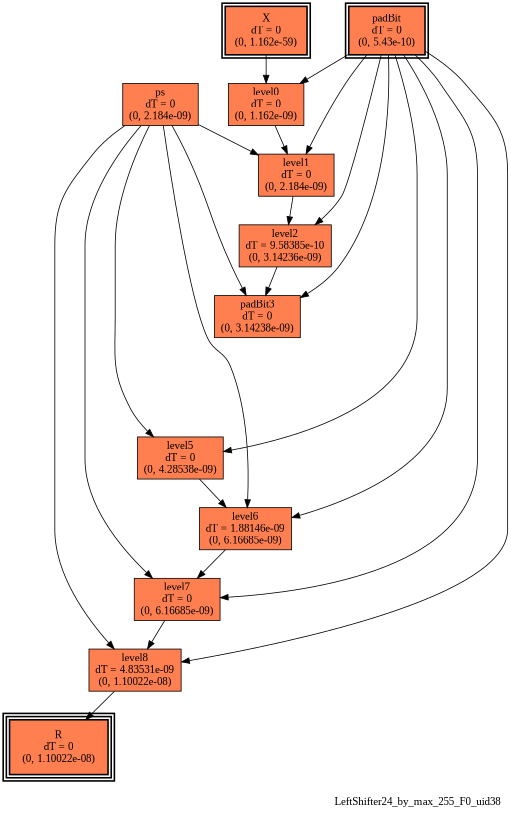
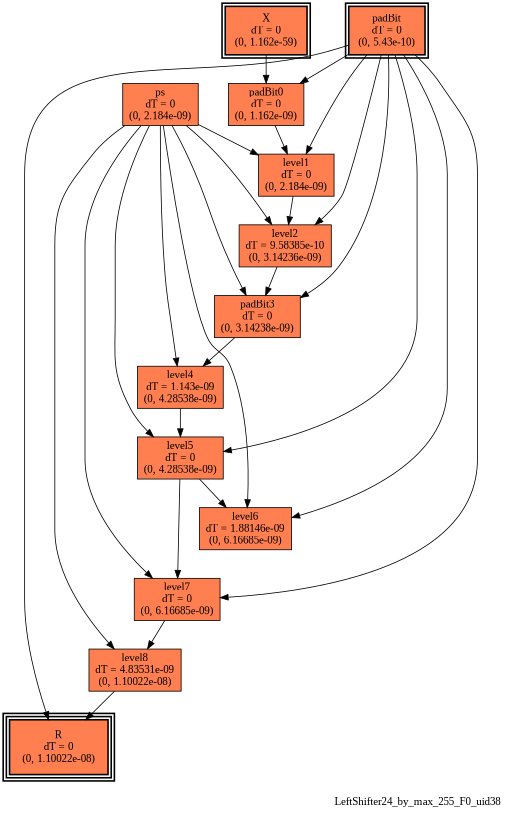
(266, 104) -> (266, 104)
none -> (230, 169)
none -> (180, 387)
(508, 453) -> (25, 251)
(214, 561) -> (179, 525)
